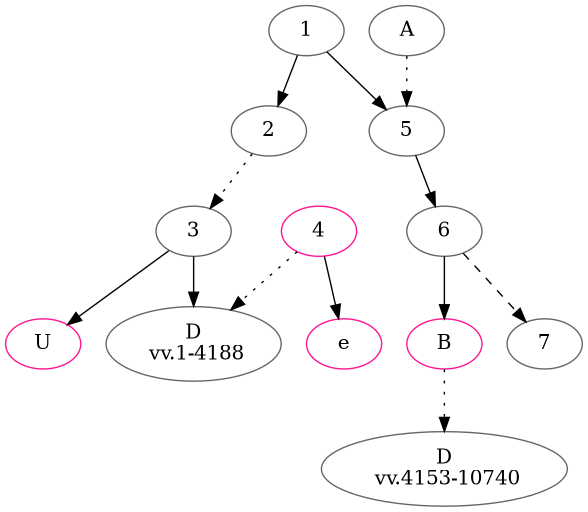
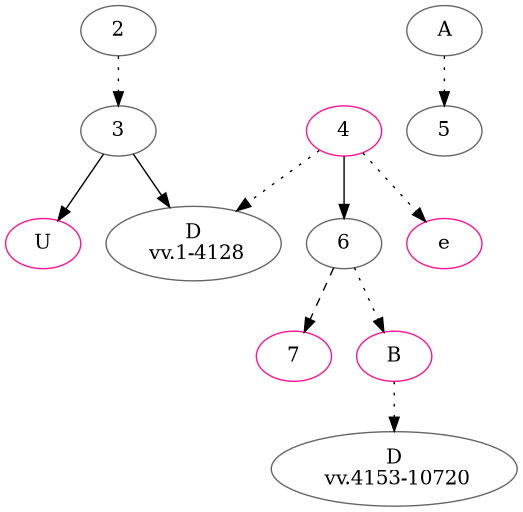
(306, 31) -> none
(423, 174) -> (344, 180)
(444, 280) -> (366, 294)
(330, 281) -> (390, 182)
(194, 344) -> (194, 244)
(545, 344) -> (294, 356)
(444, 469) -> (394, 469)
